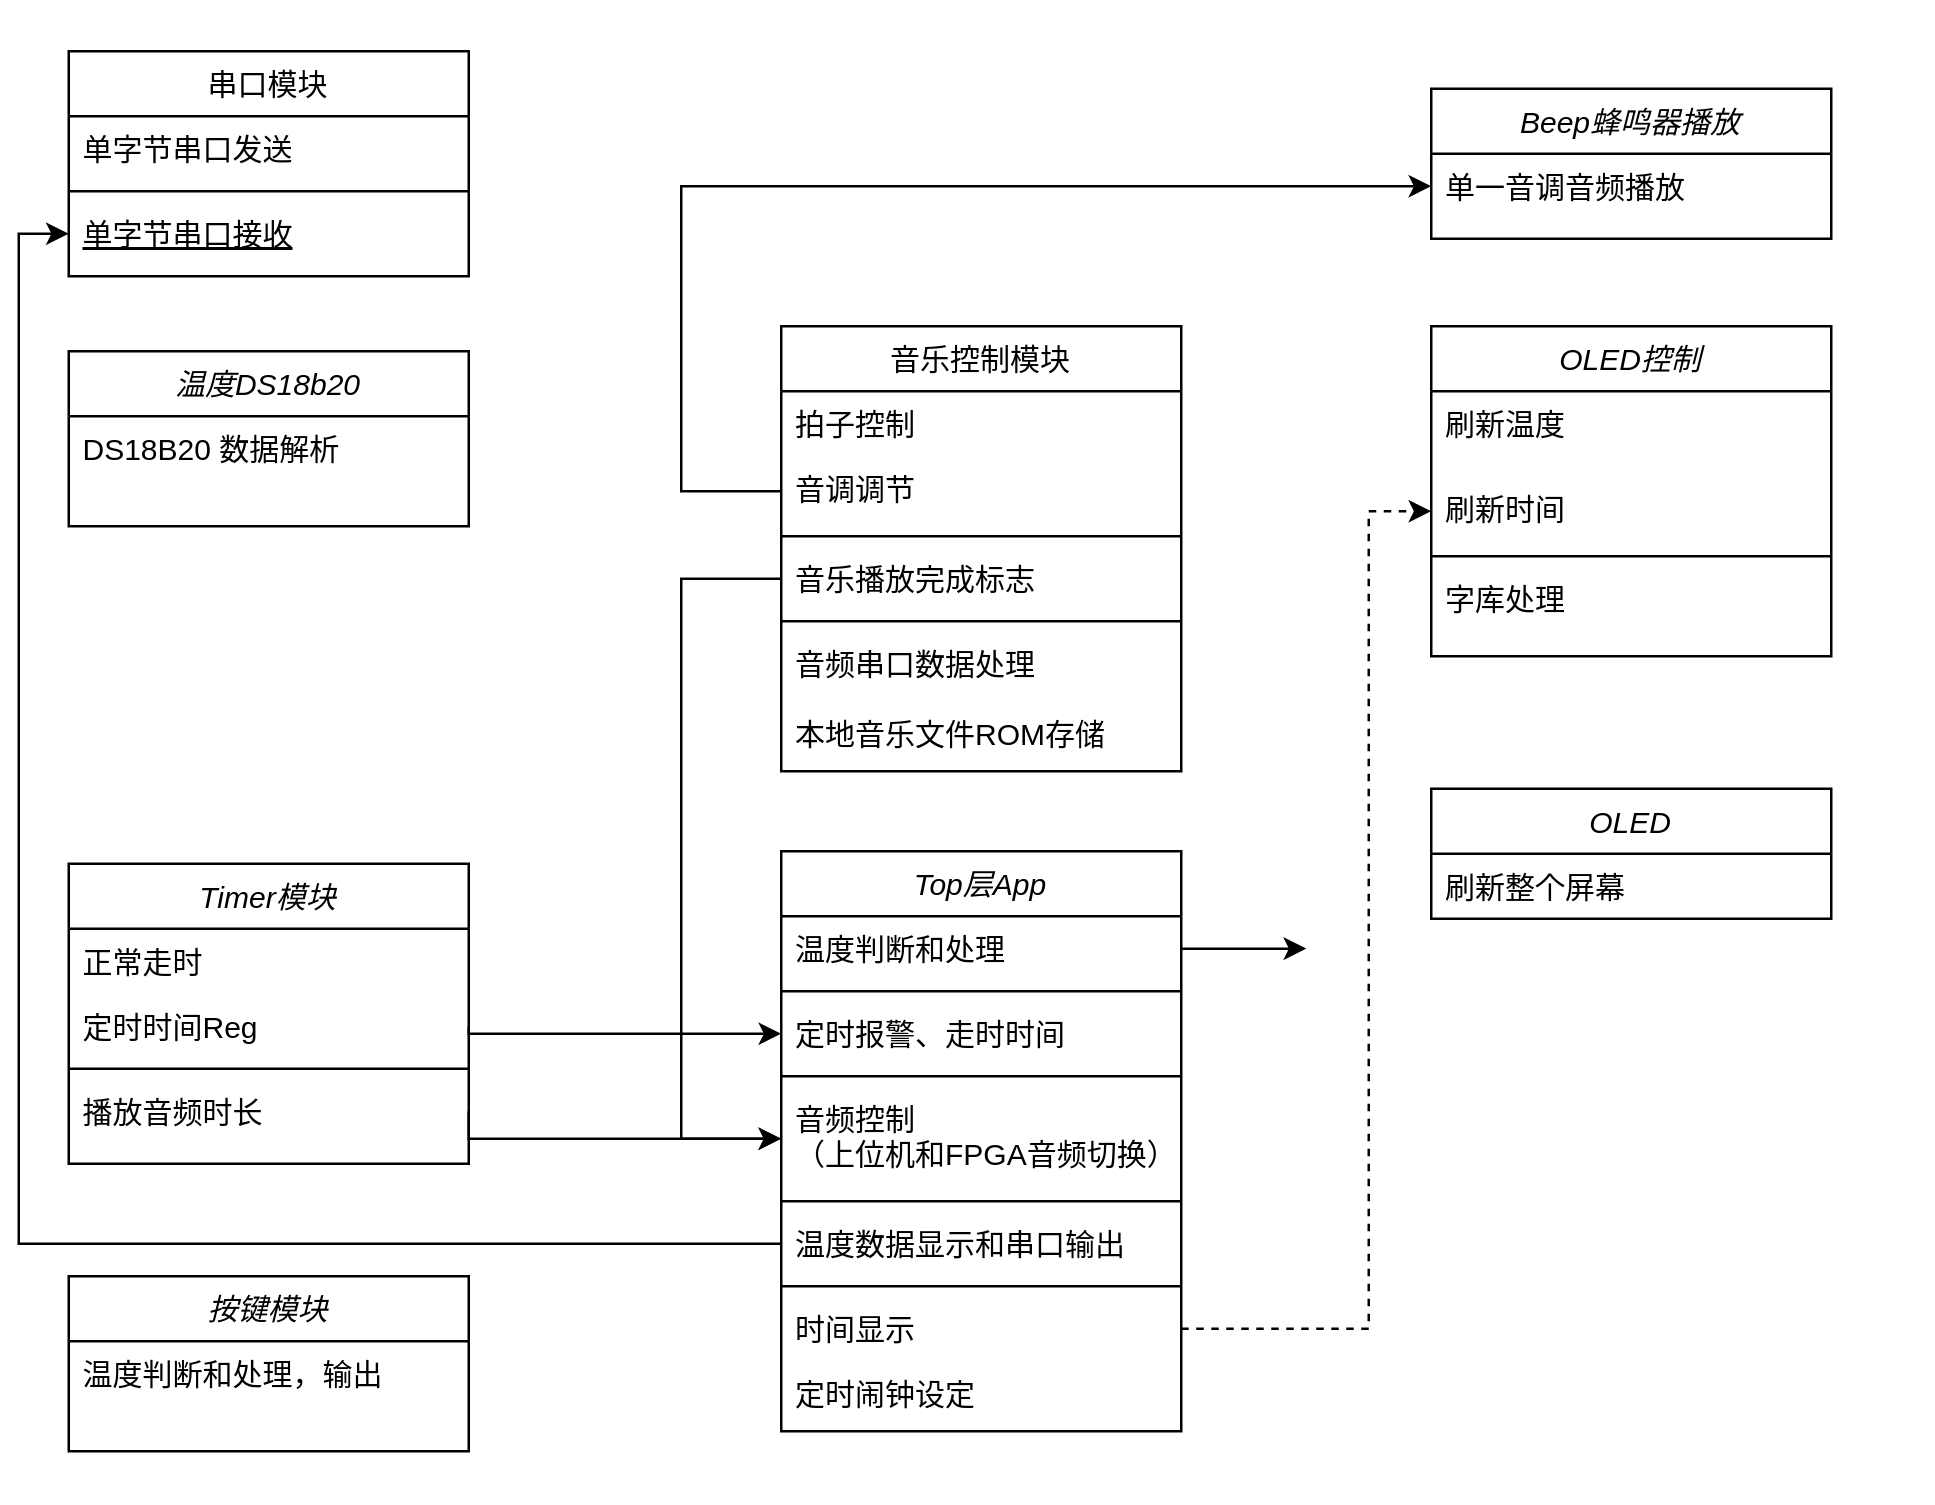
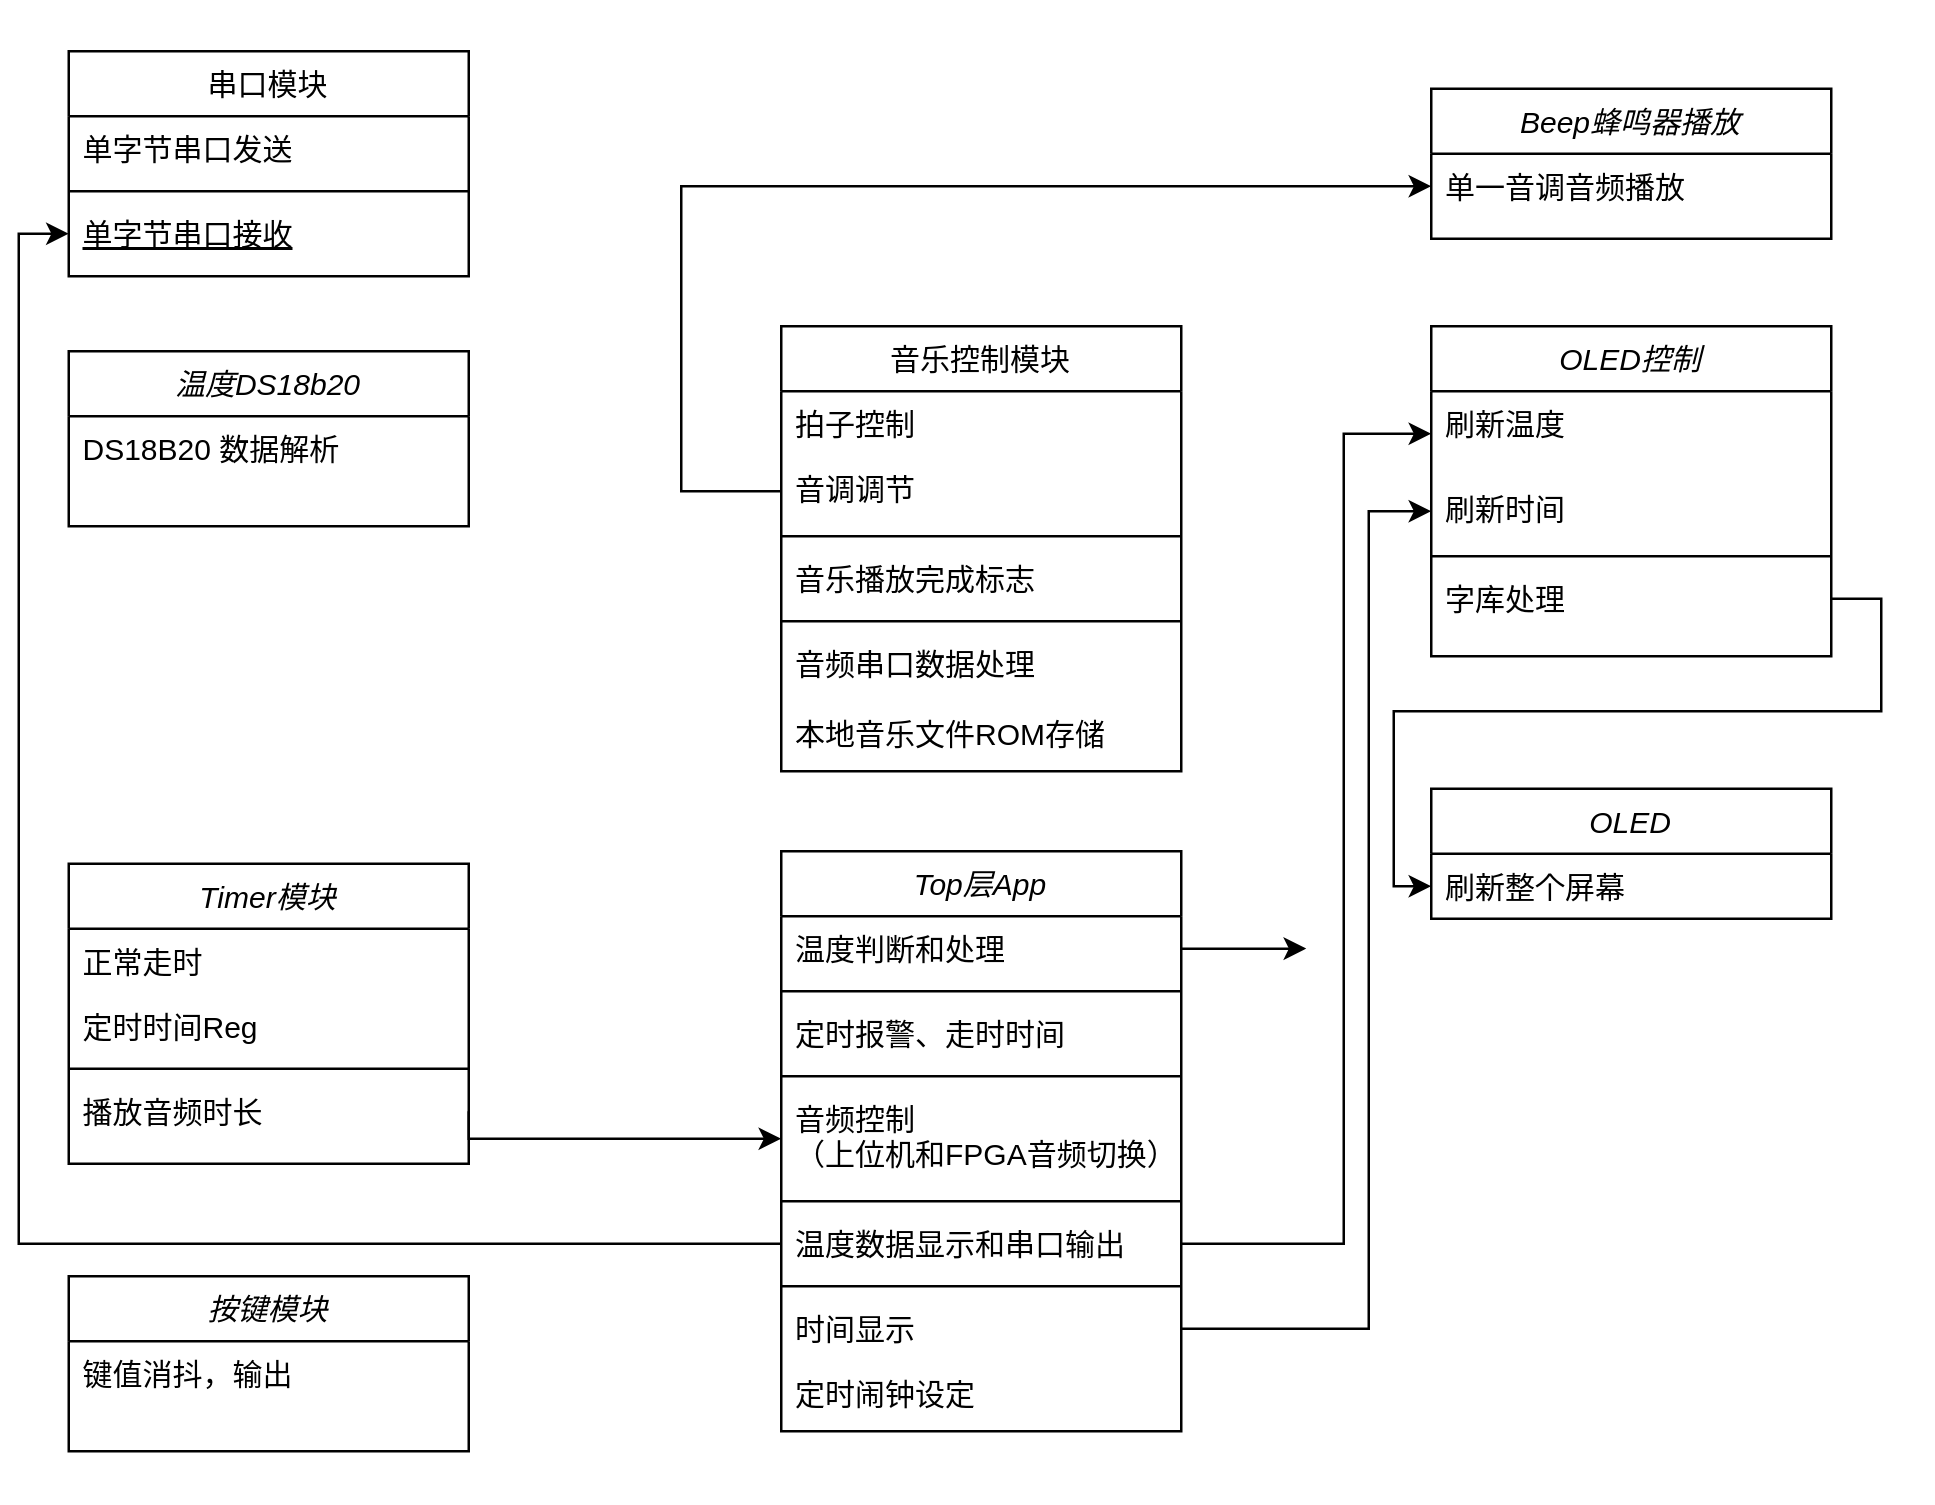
none -> (1619, 711)
(681, 756) -> none
none -> (1344, 883)
(1369, 989) -> (1369, 989)
(574, 1034) -> none
(233, 1375) -> (188, 1375)
